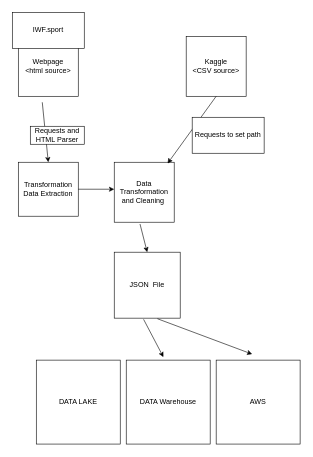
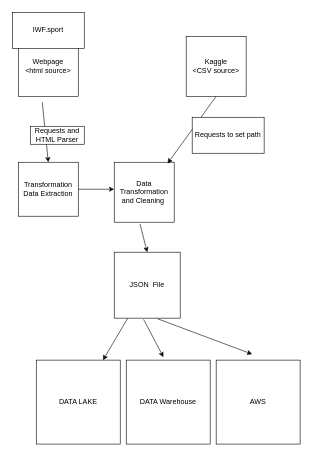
none -> (116, 338)
